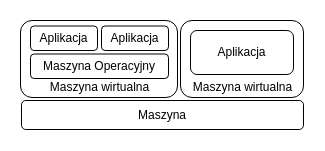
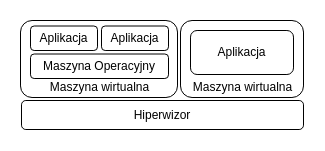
(163, 116) -> (163, 116)
